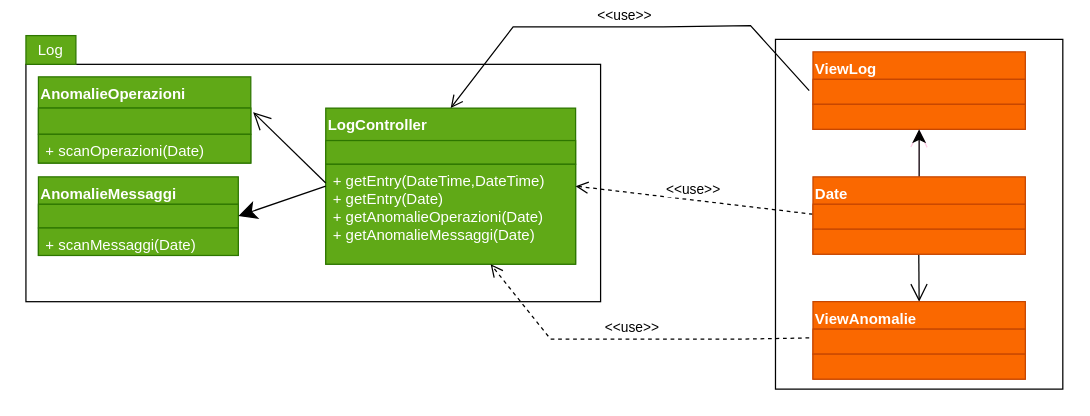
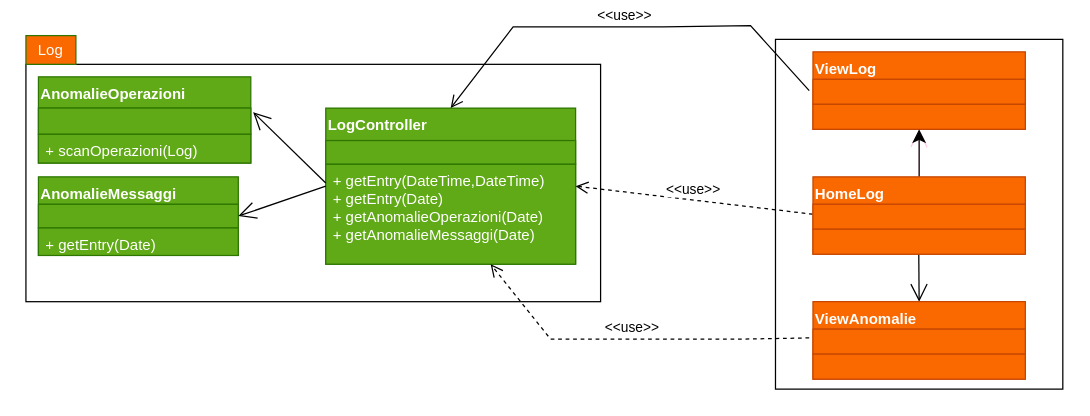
(51, 50) -> (51, 50)
(132, 152) -> (128, 152)
(832, 195) -> (845, 195)
(253, 211) -> (247, 213)
(126, 246) -> (111, 246)
